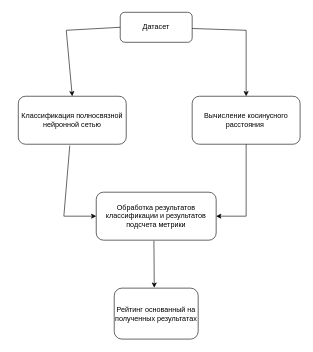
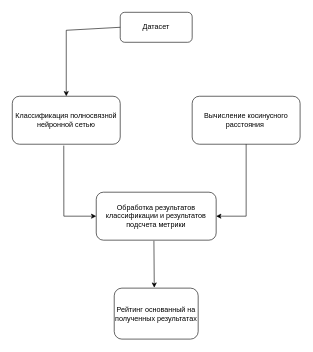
(222, 29) -> none
(72, 120) -> (66, 120)
